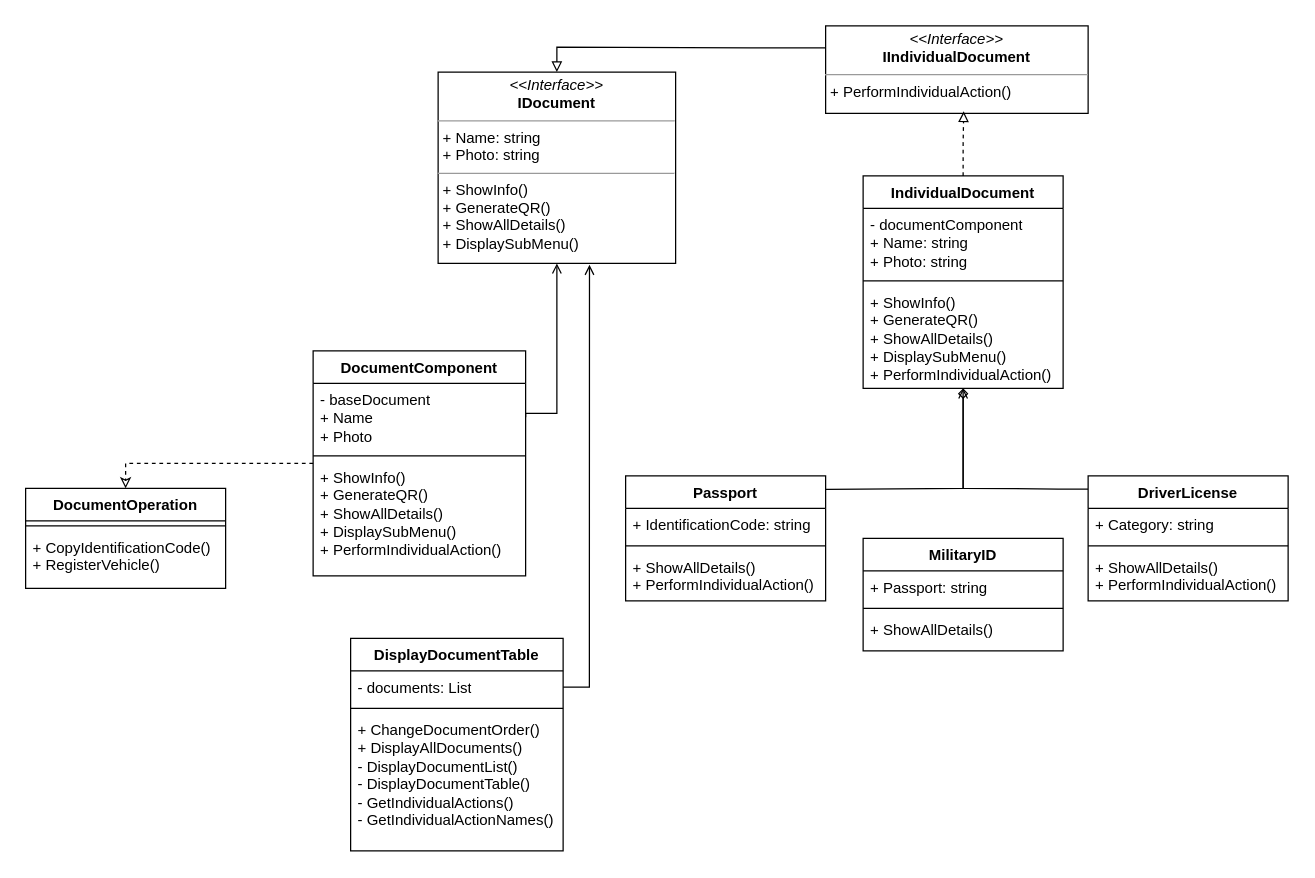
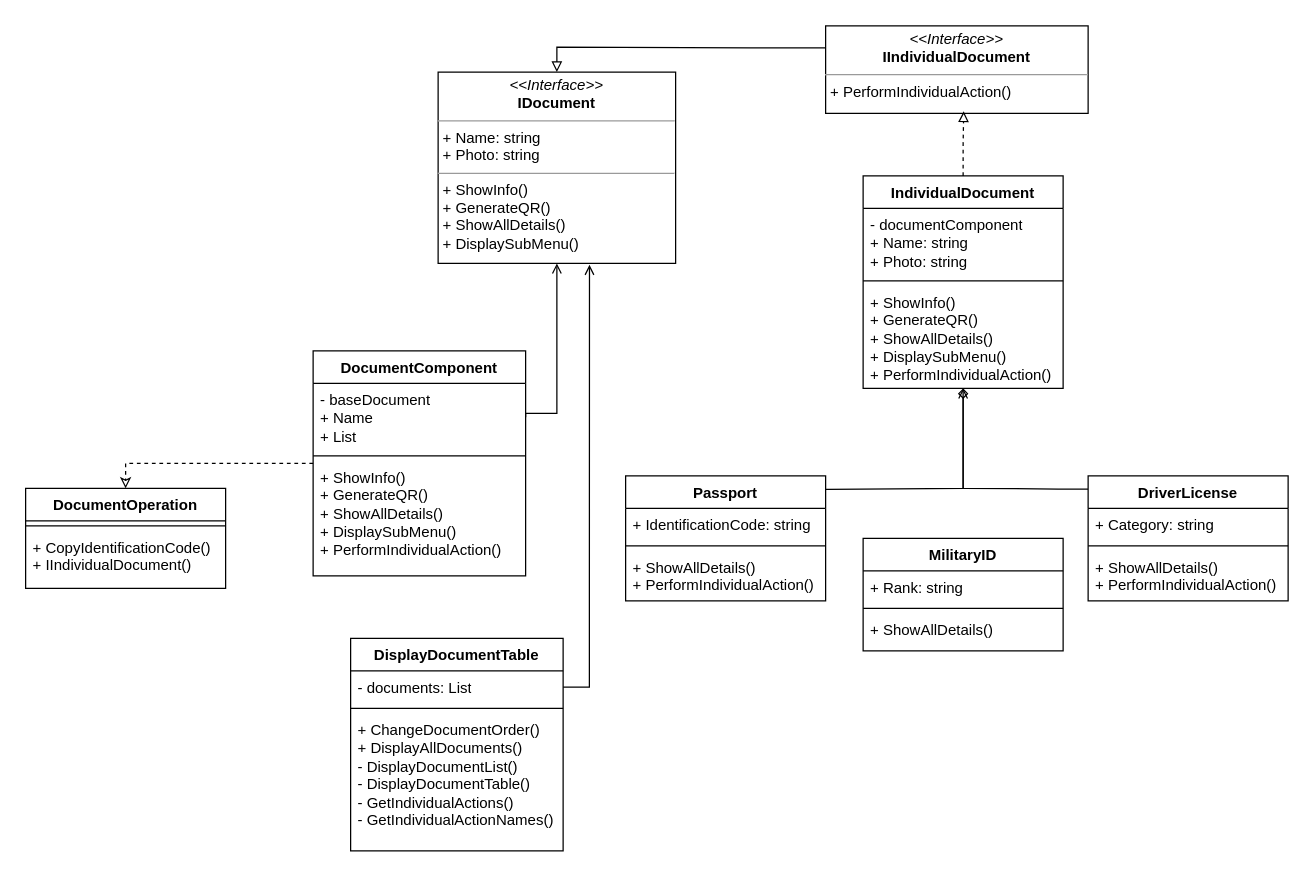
(379, 419) -> (379, 419)
(127, 566) -> (127, 566)
(940, 588) -> (924, 588)
